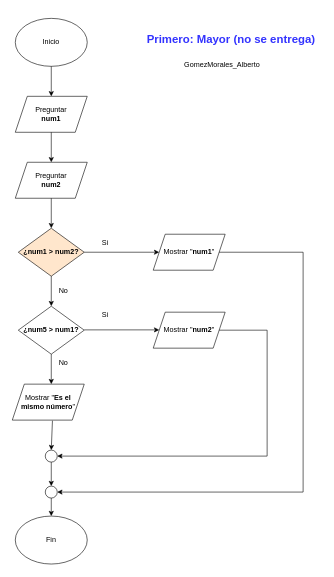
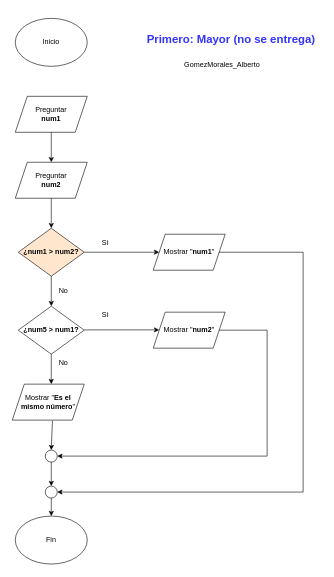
(51, 90) -> none
